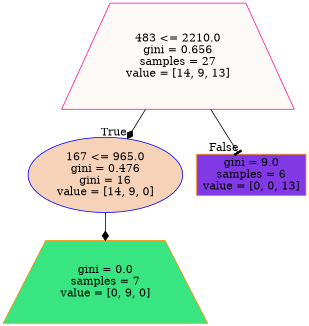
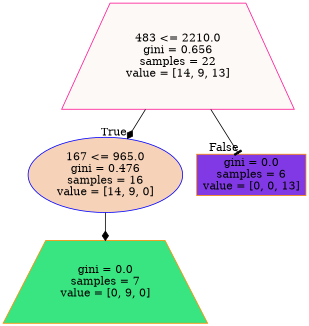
(178, 56) -> (178, 56)
(105, 175) -> (105, 175)
(251, 175) -> (251, 175)
